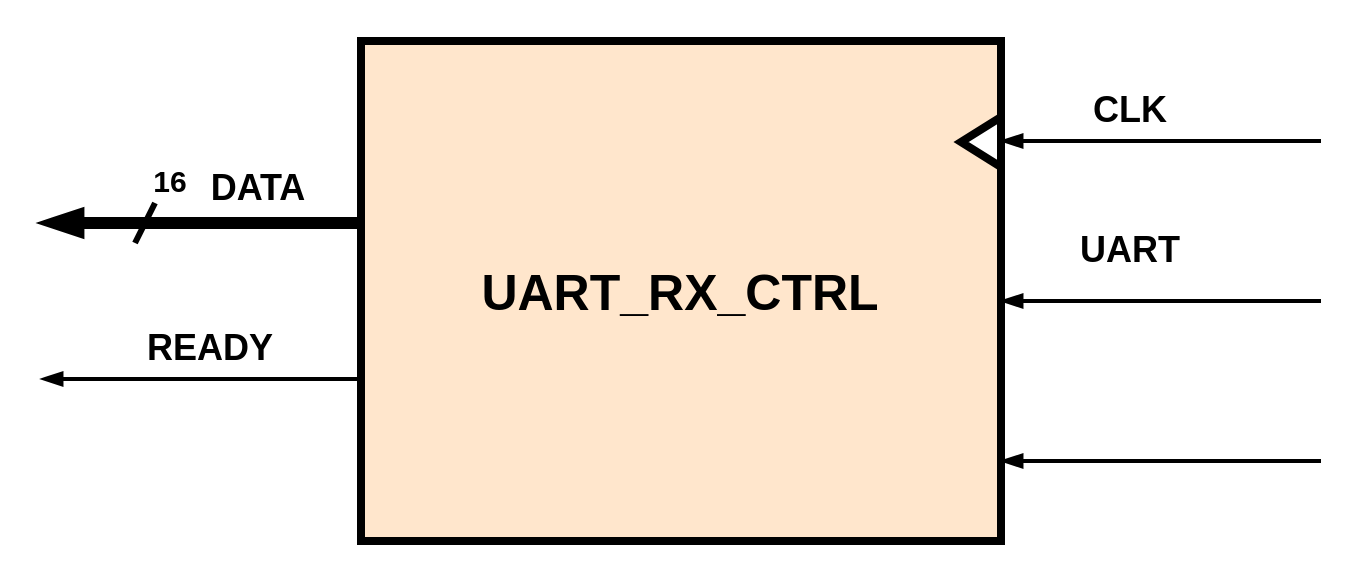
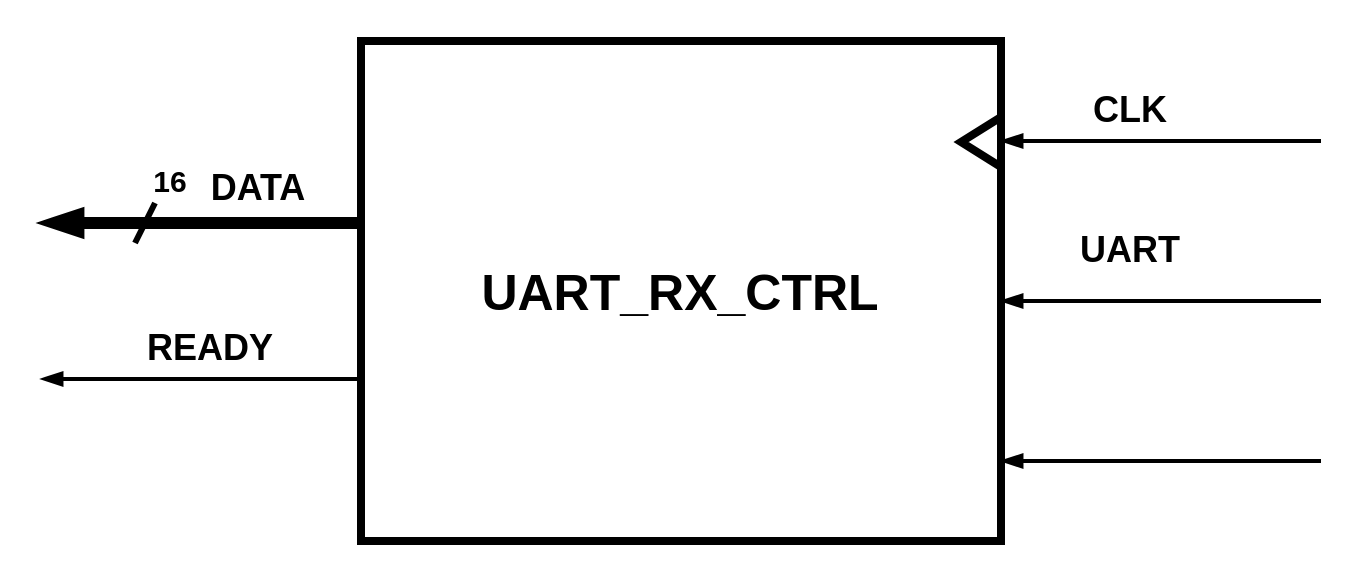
(681, 291) -> (681, 291)
